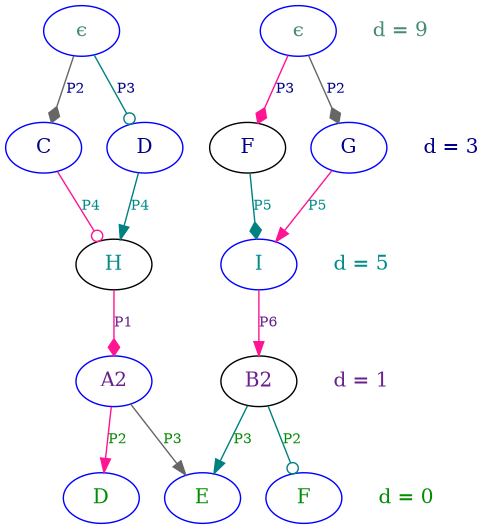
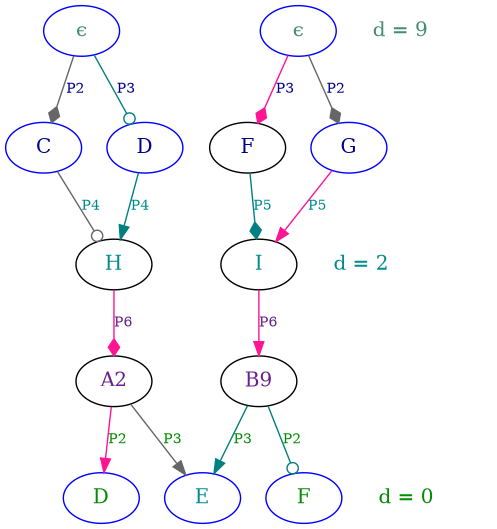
(452, 148) -> none
(76, 201) -> (76, 201)
(259, 265) -> (259, 265)
(362, 265) -> (362, 265)
(123, 323) -> (123, 323)
(114, 381) -> (114, 381)
(259, 381) -> (259, 381)
(362, 381) -> none
(203, 498) -> (203, 498)
